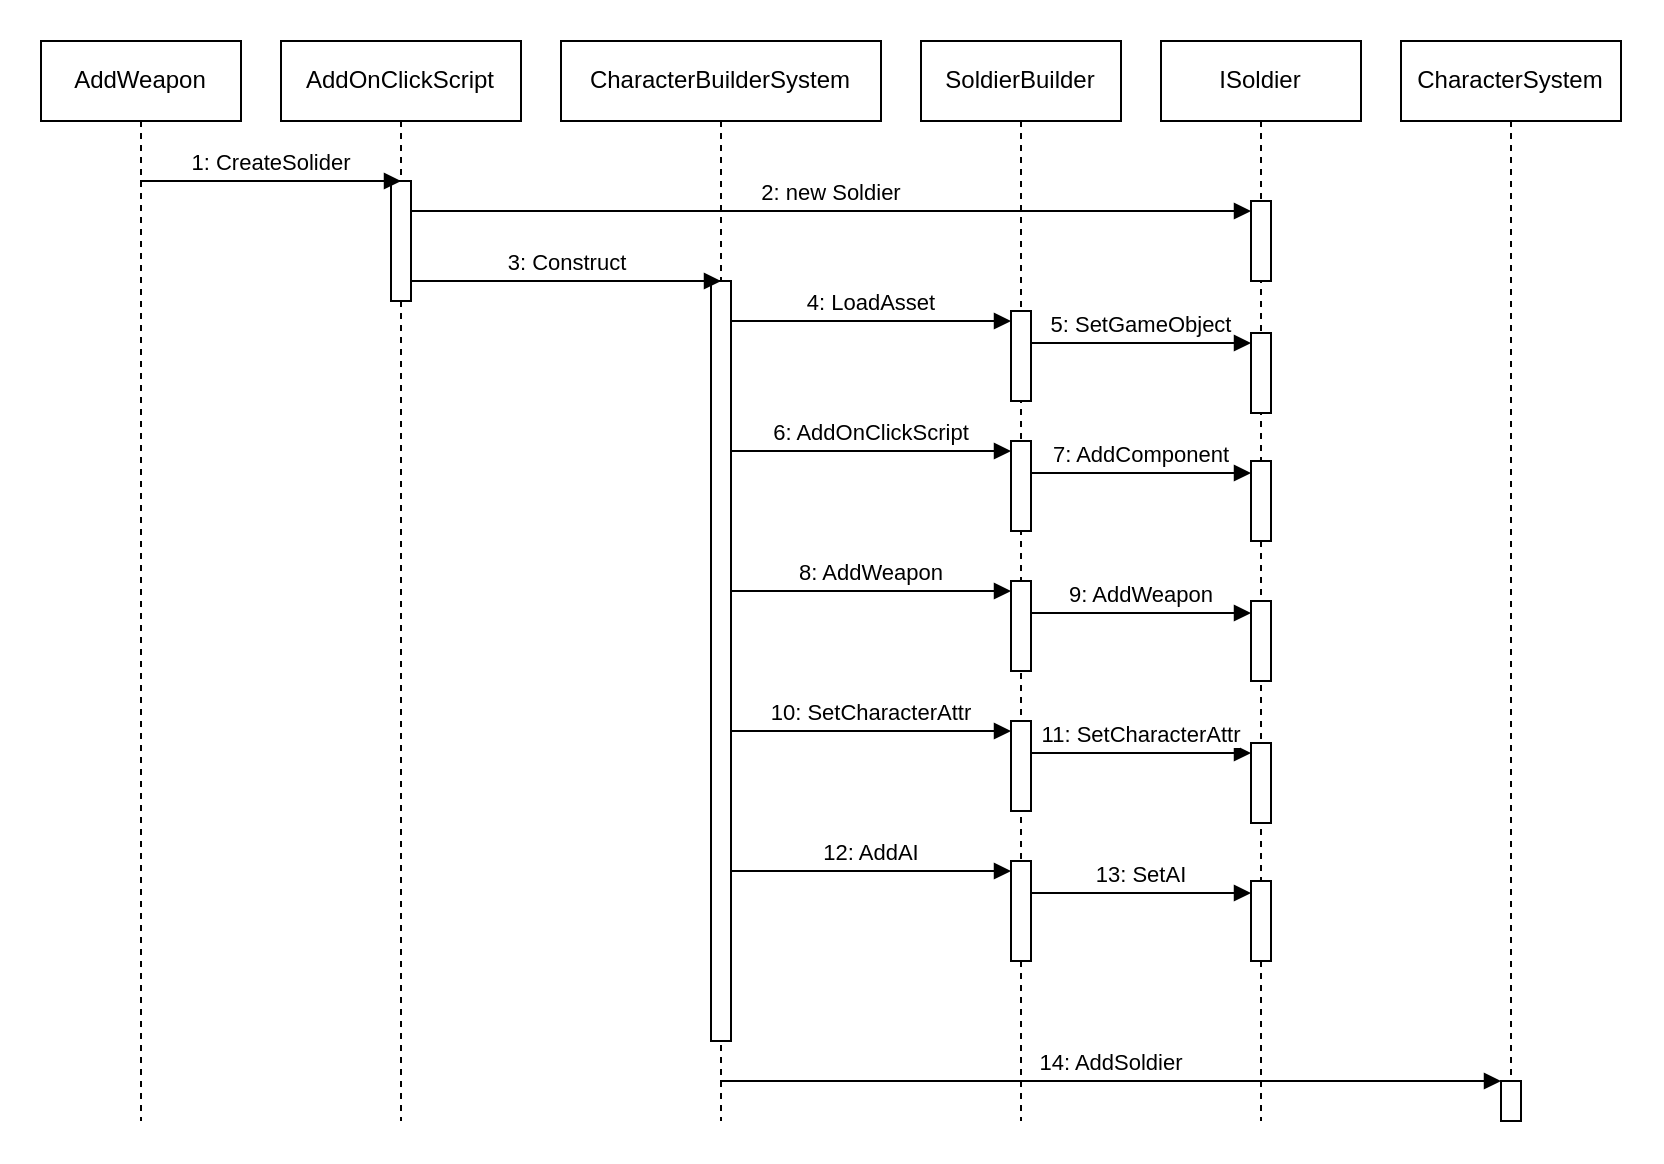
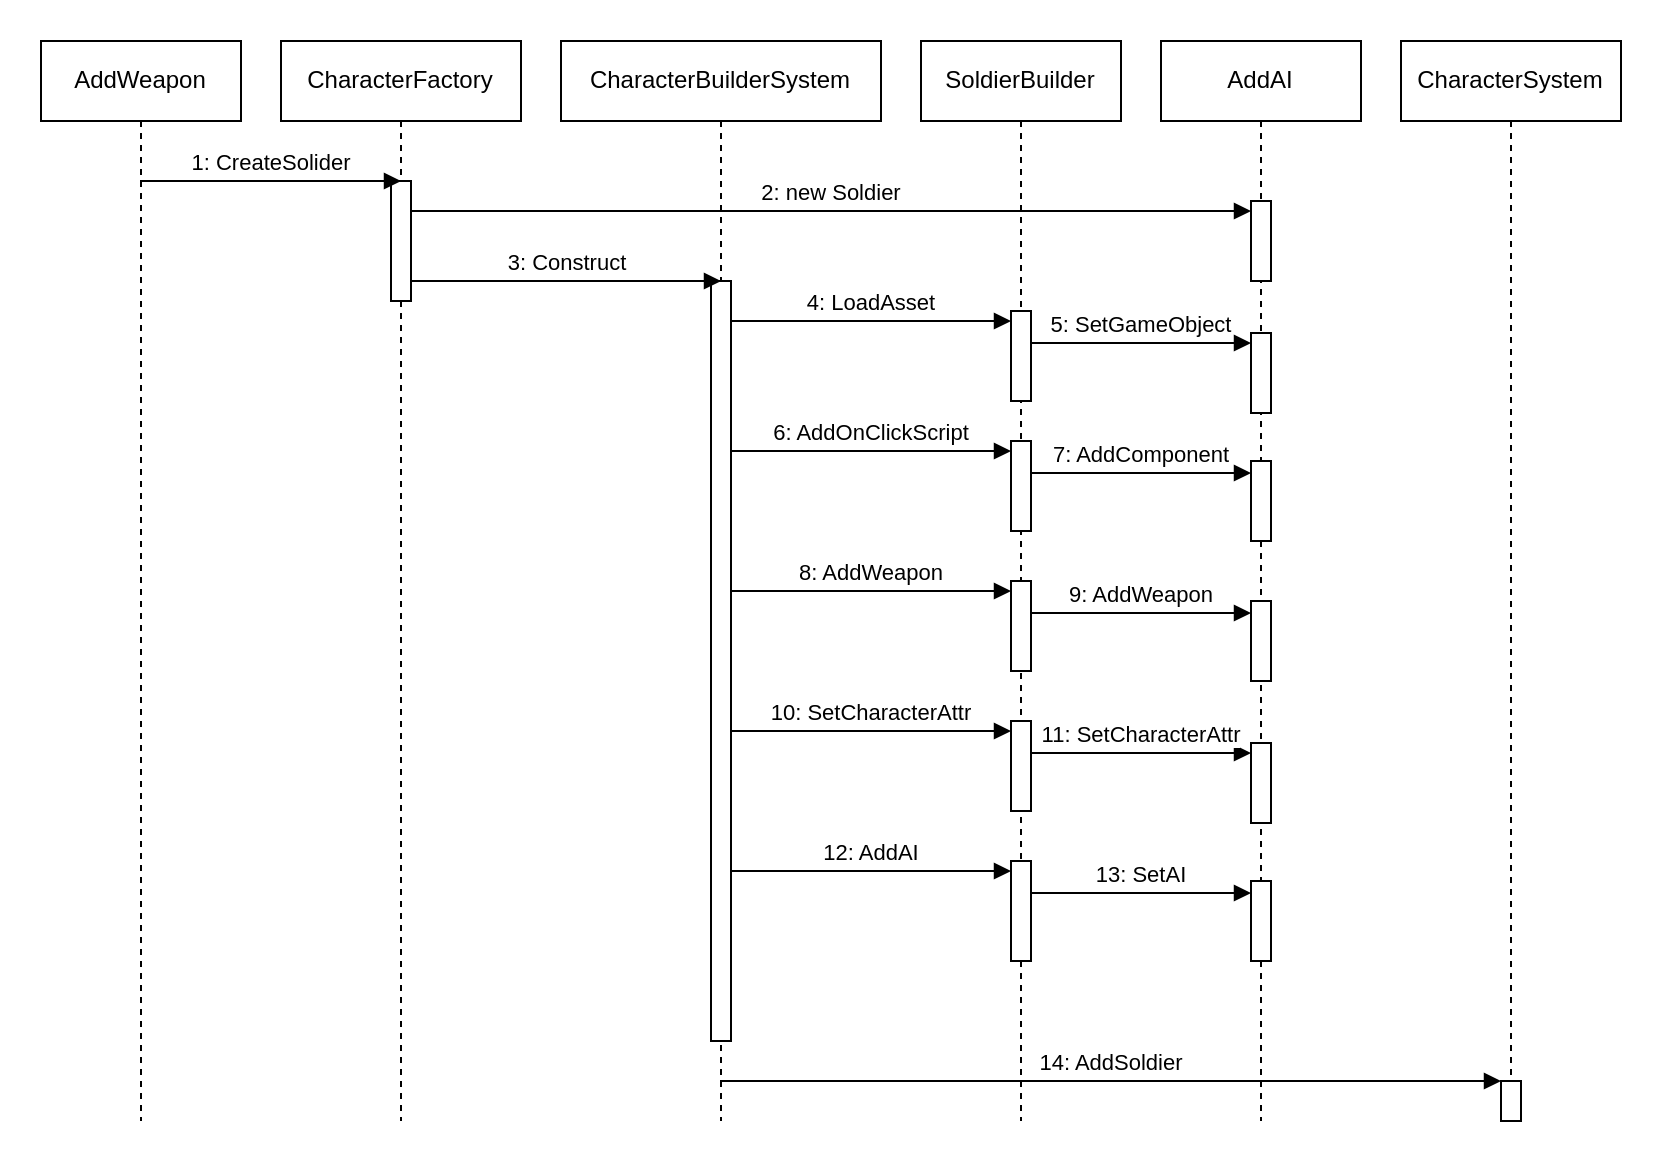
(401, 81) -> (401, 81)
(1261, 81) -> (1261, 81)
